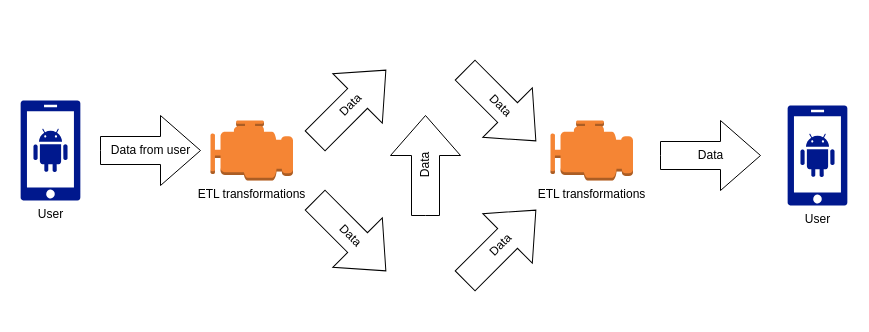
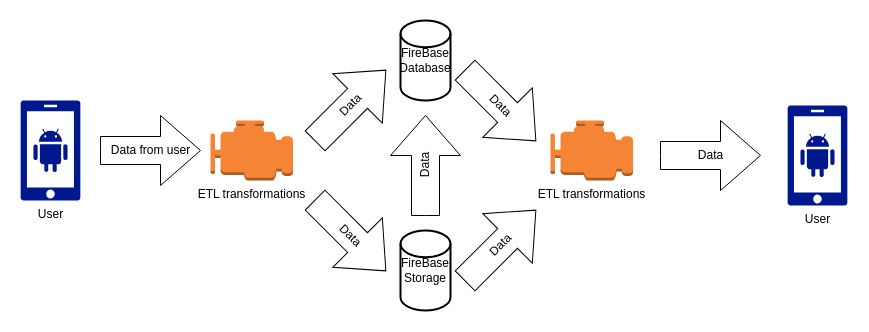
none -> (426, 61)
none -> (426, 271)
